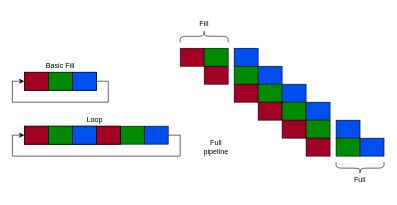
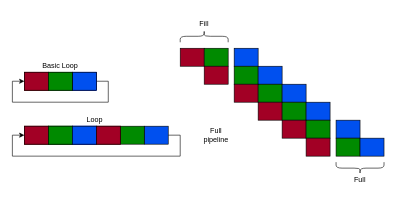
(60, 66) -> (60, 66)
(216, 147) -> (216, 135)
